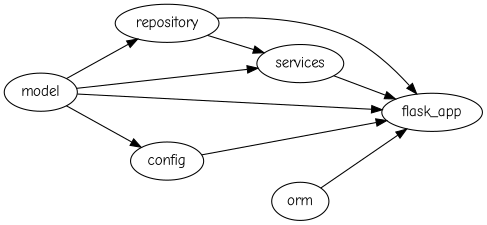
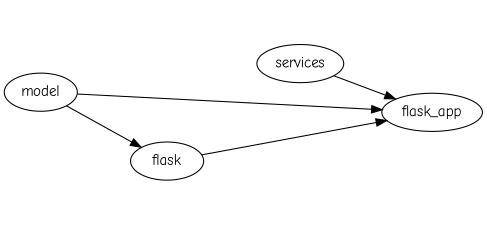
(167, 23) -> none
(162, 79) -> none
(167, 161) -> (167, 161)
(300, 201) -> none
